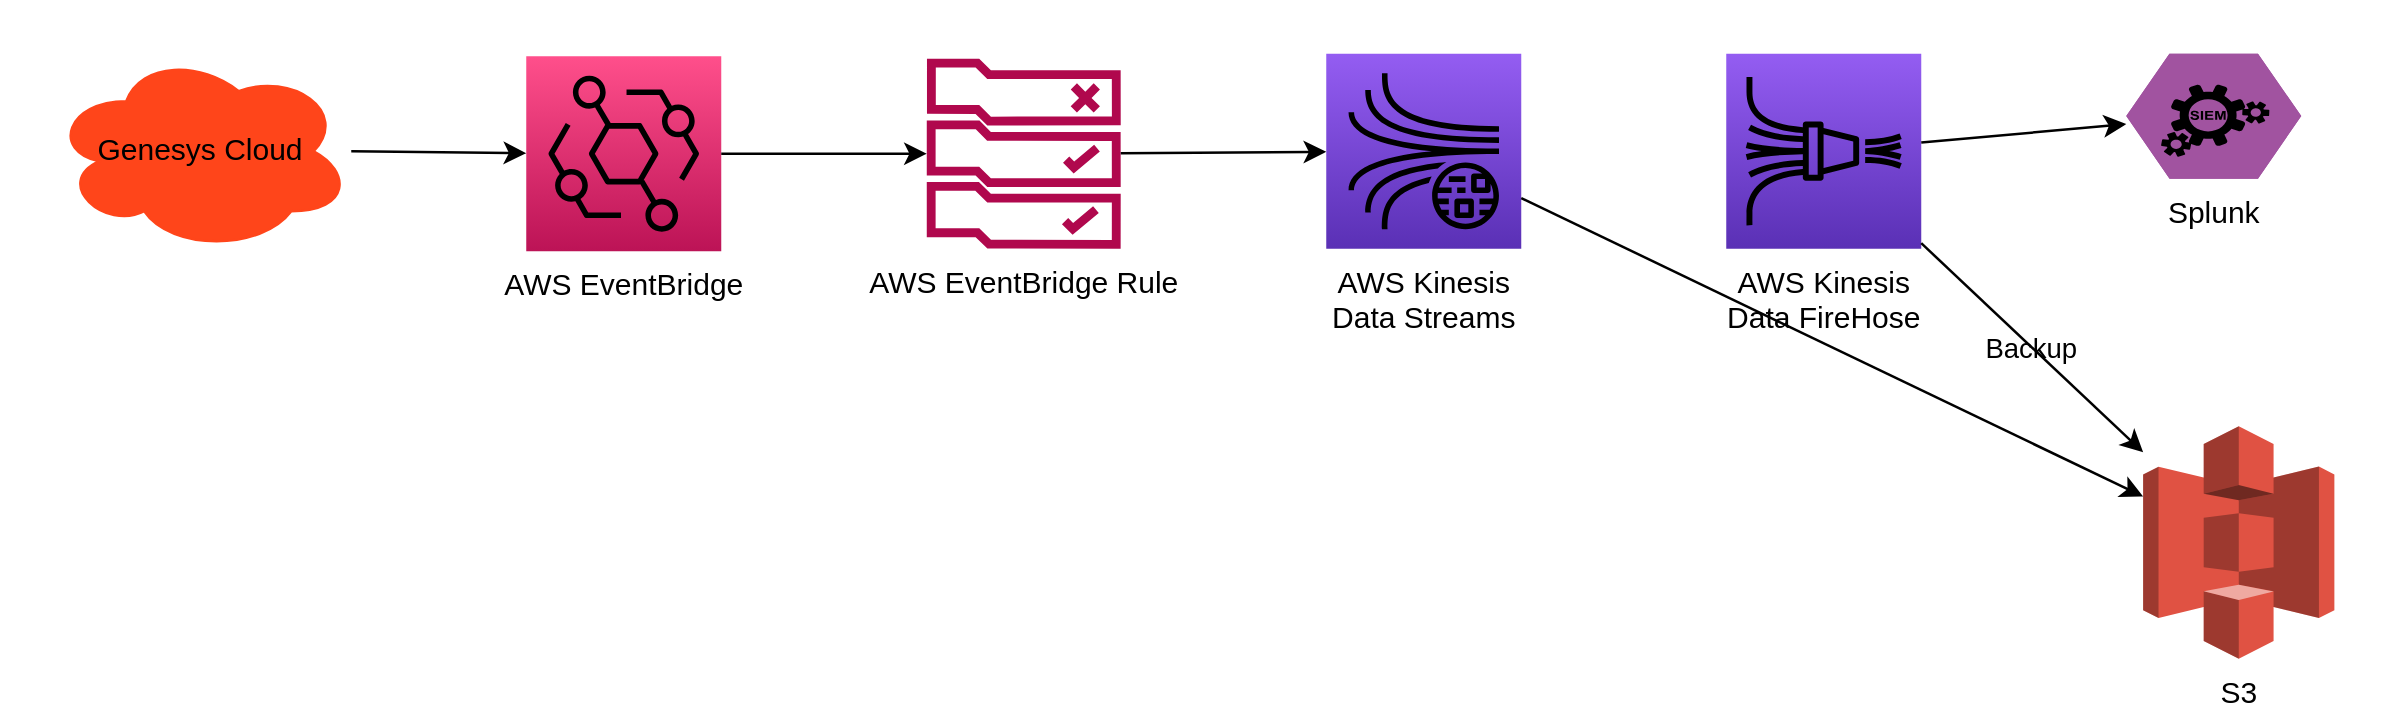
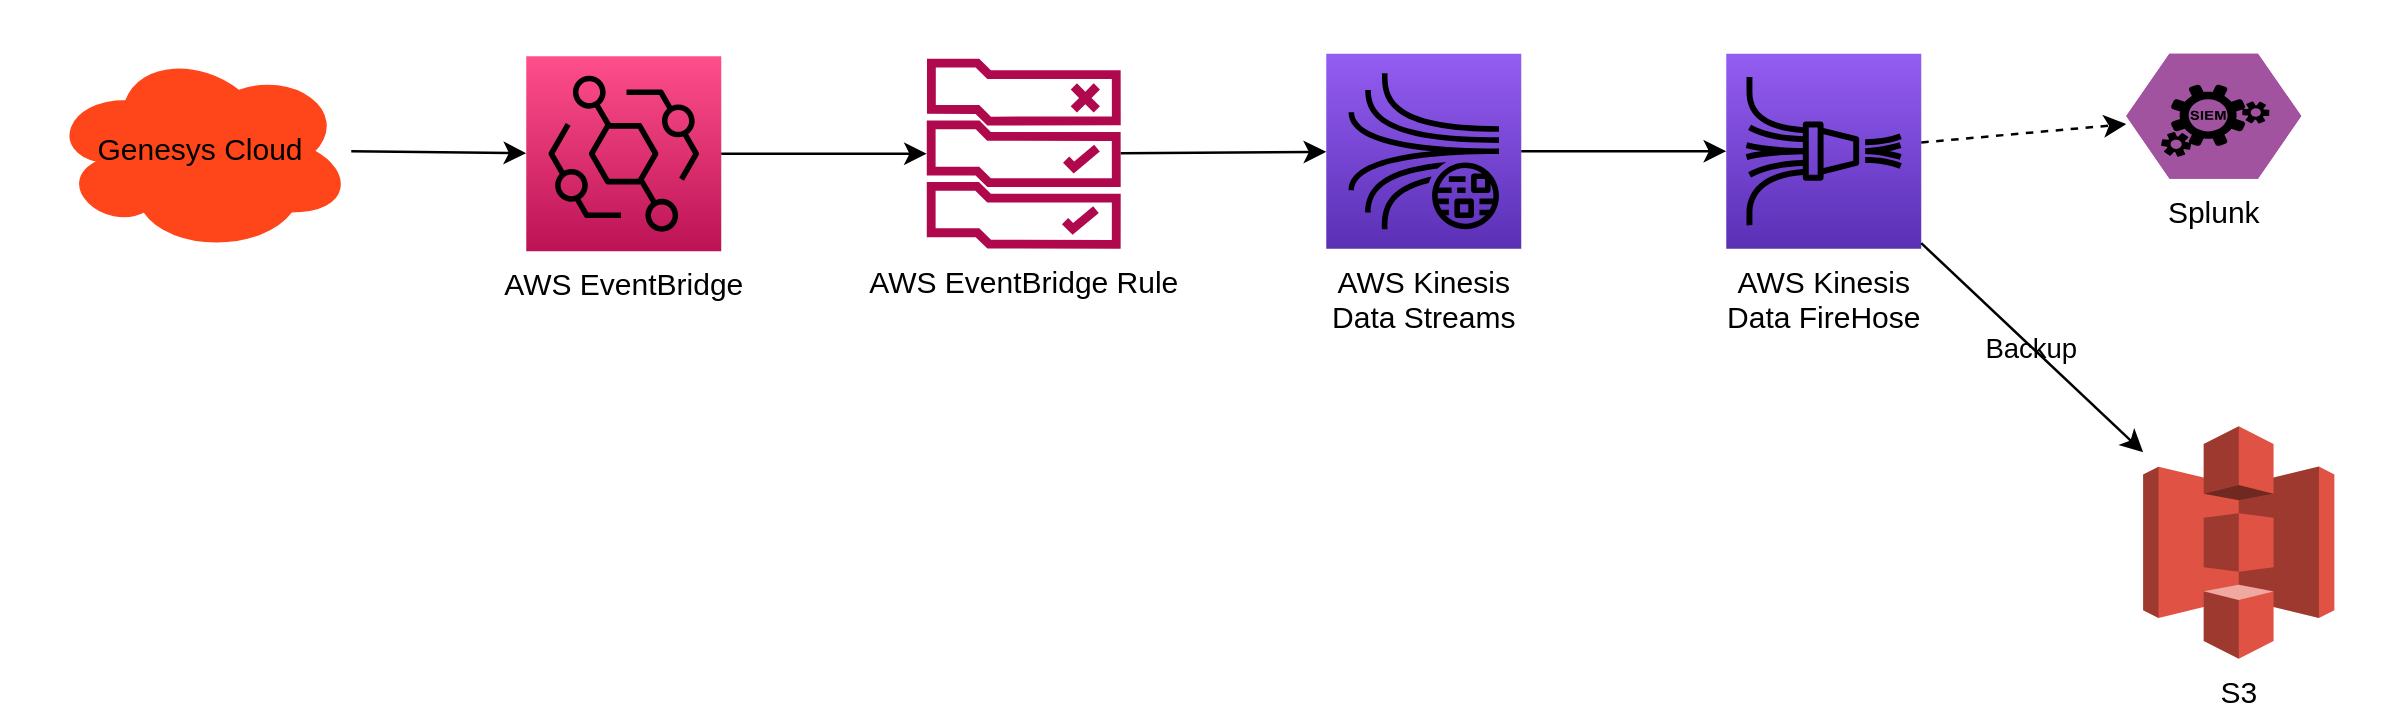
(2018, 134) -> (2018, 134)
(1825, 344) -> (1615, 151)
